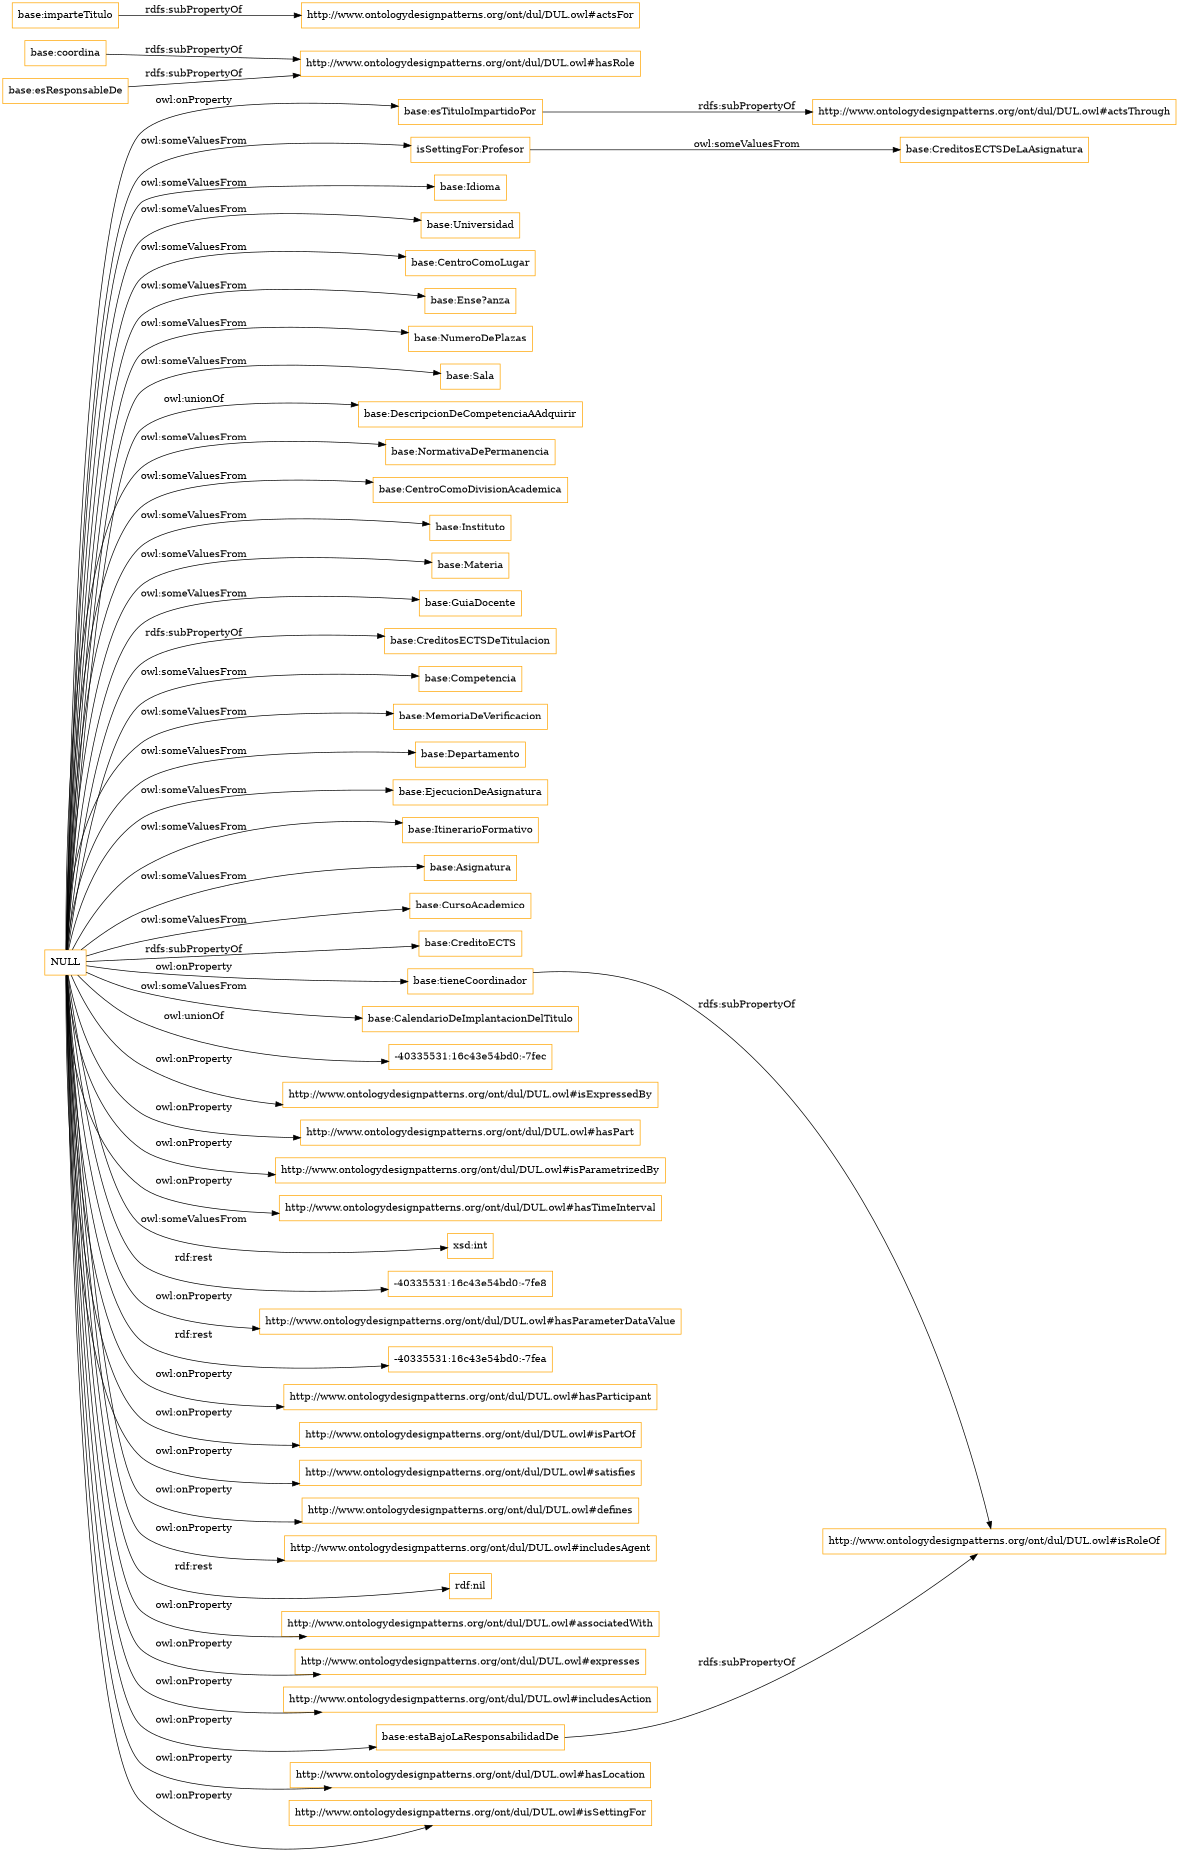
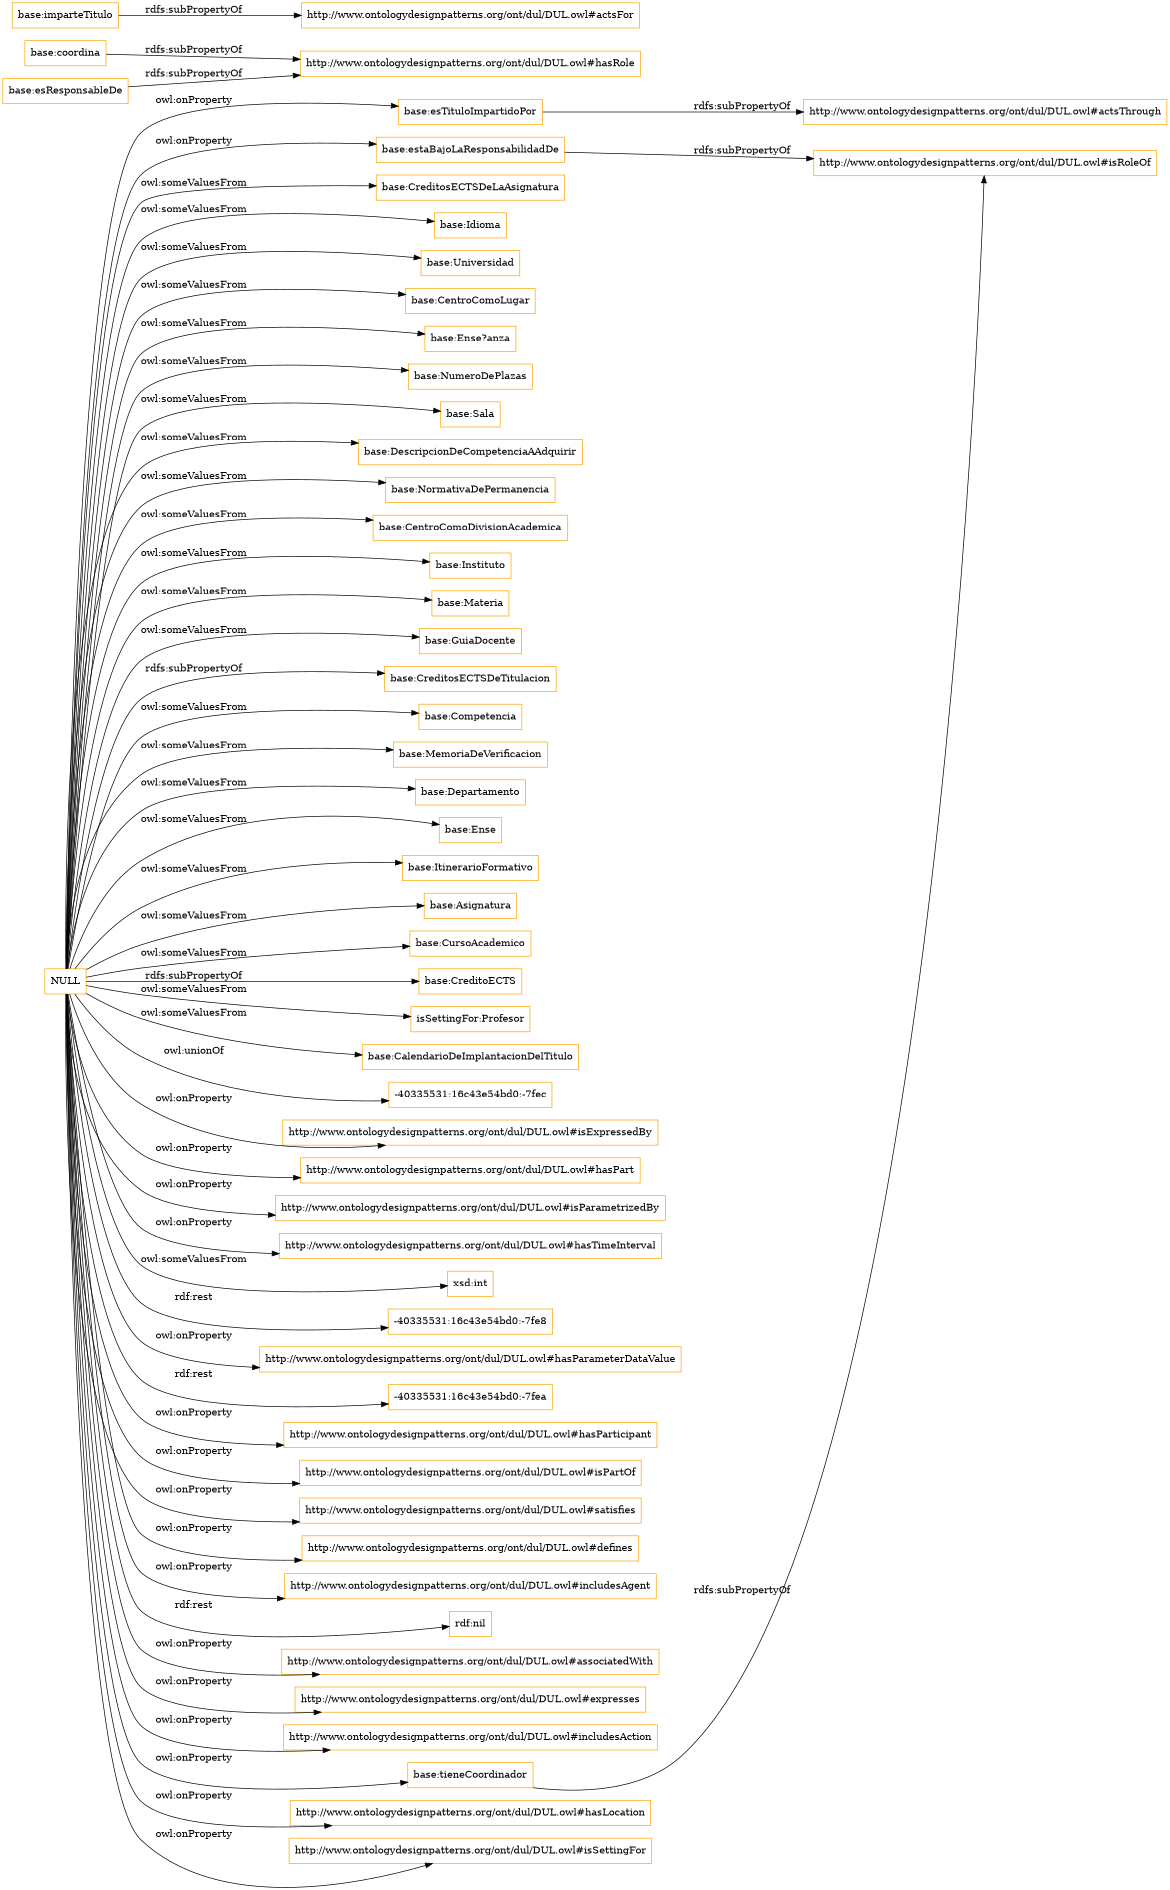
(712, 150) -> (112, 294)
(194, 399) -> (194, 438)
(470, 792) -> (470, 830)
